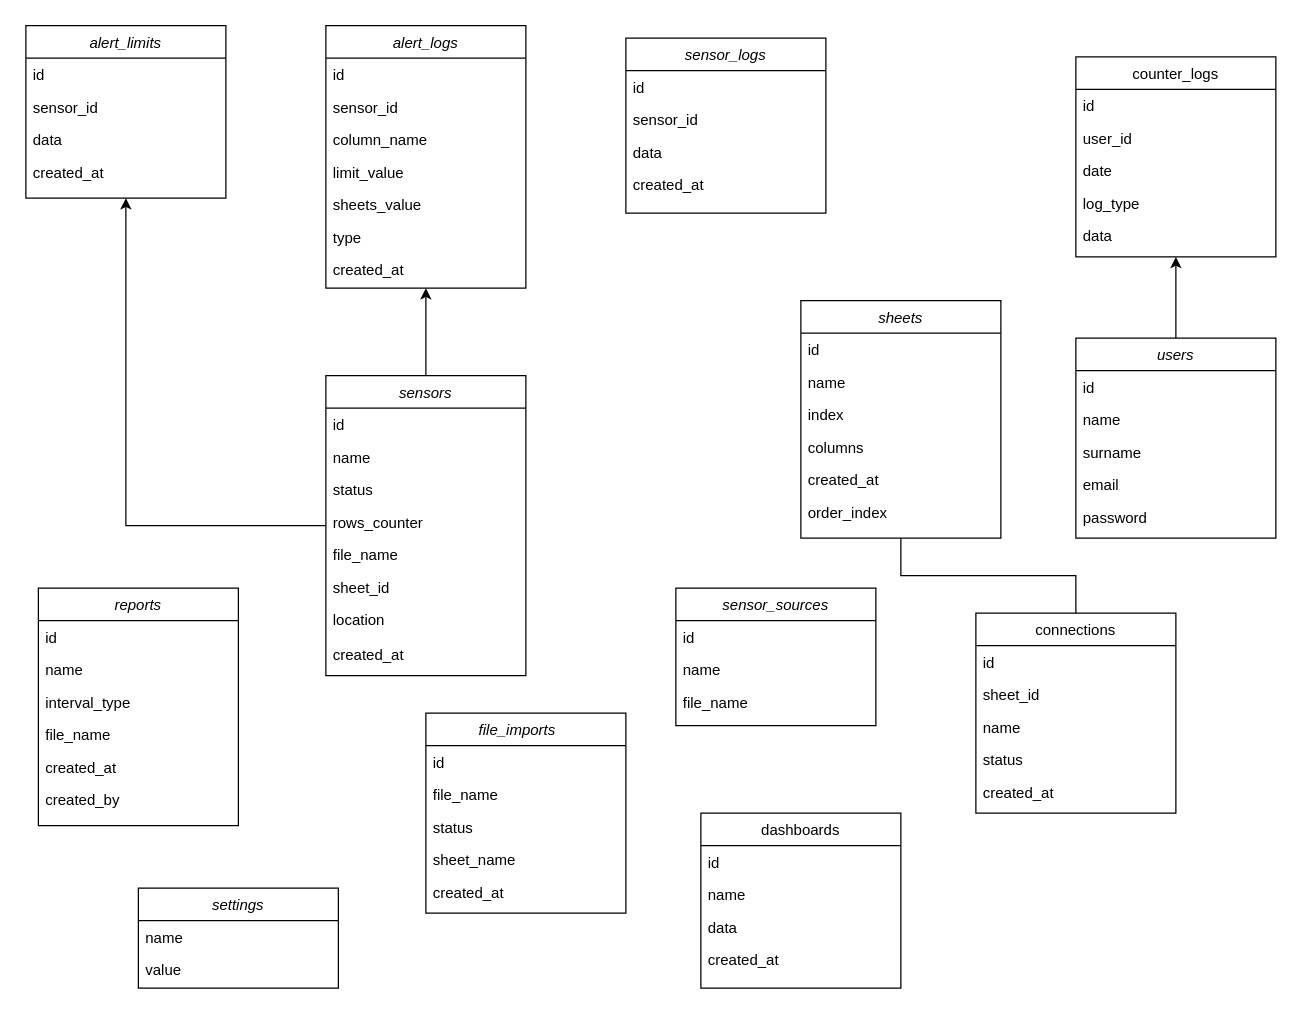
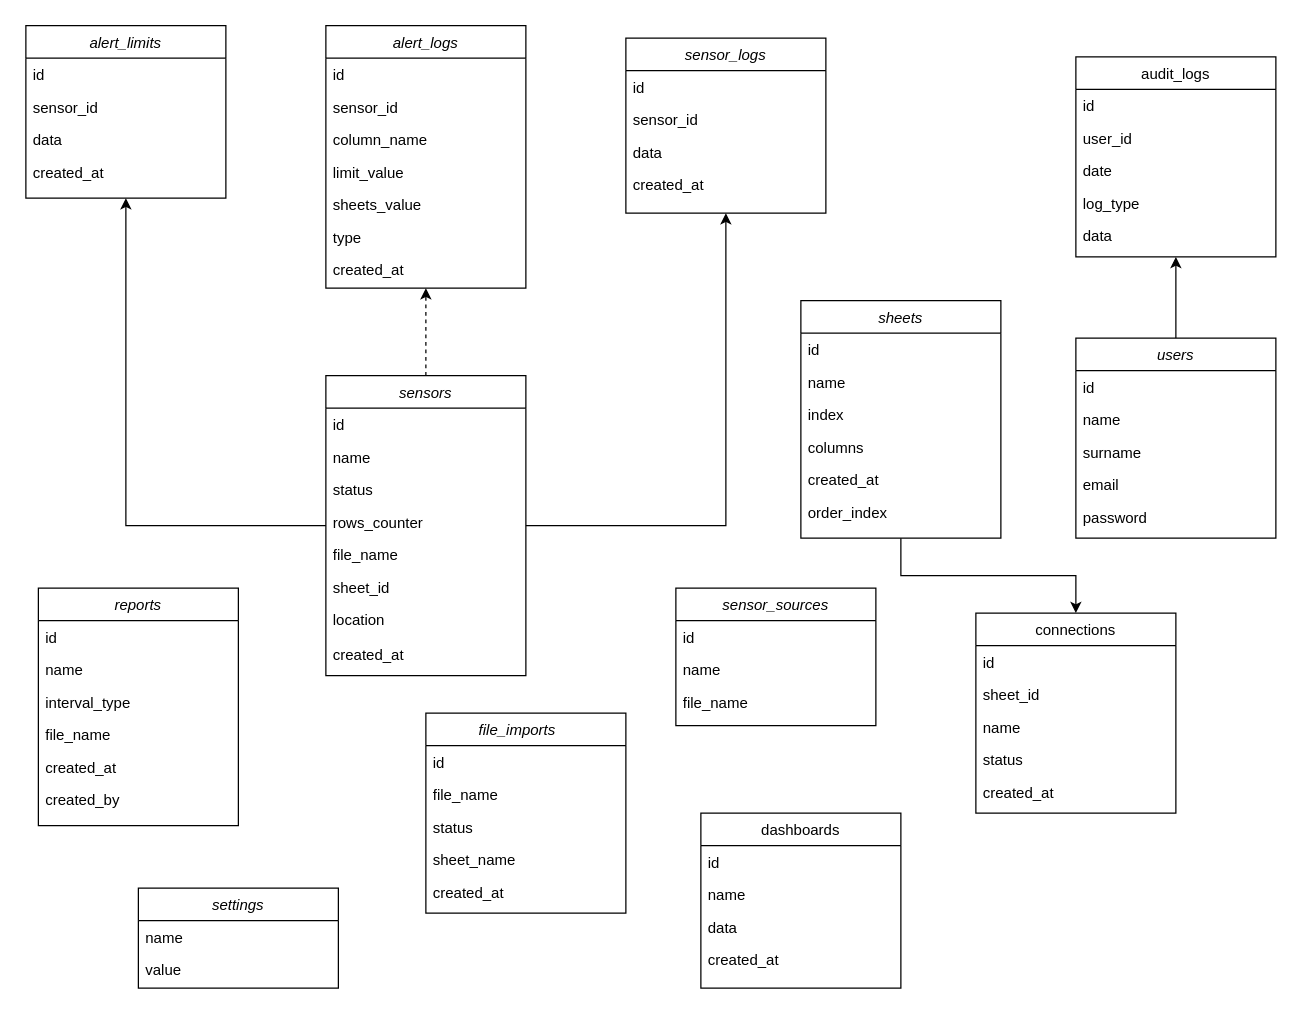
(1175, 74) -> (1175, 74)
(426, 336) -> (426, 336)
none -> (726, 474)
(1076, 606) -> (1076, 603)
